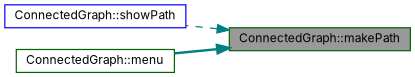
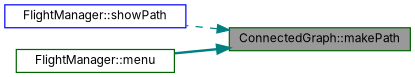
(95, 16) -> (95, 16)
(95, 61) -> (95, 61)
